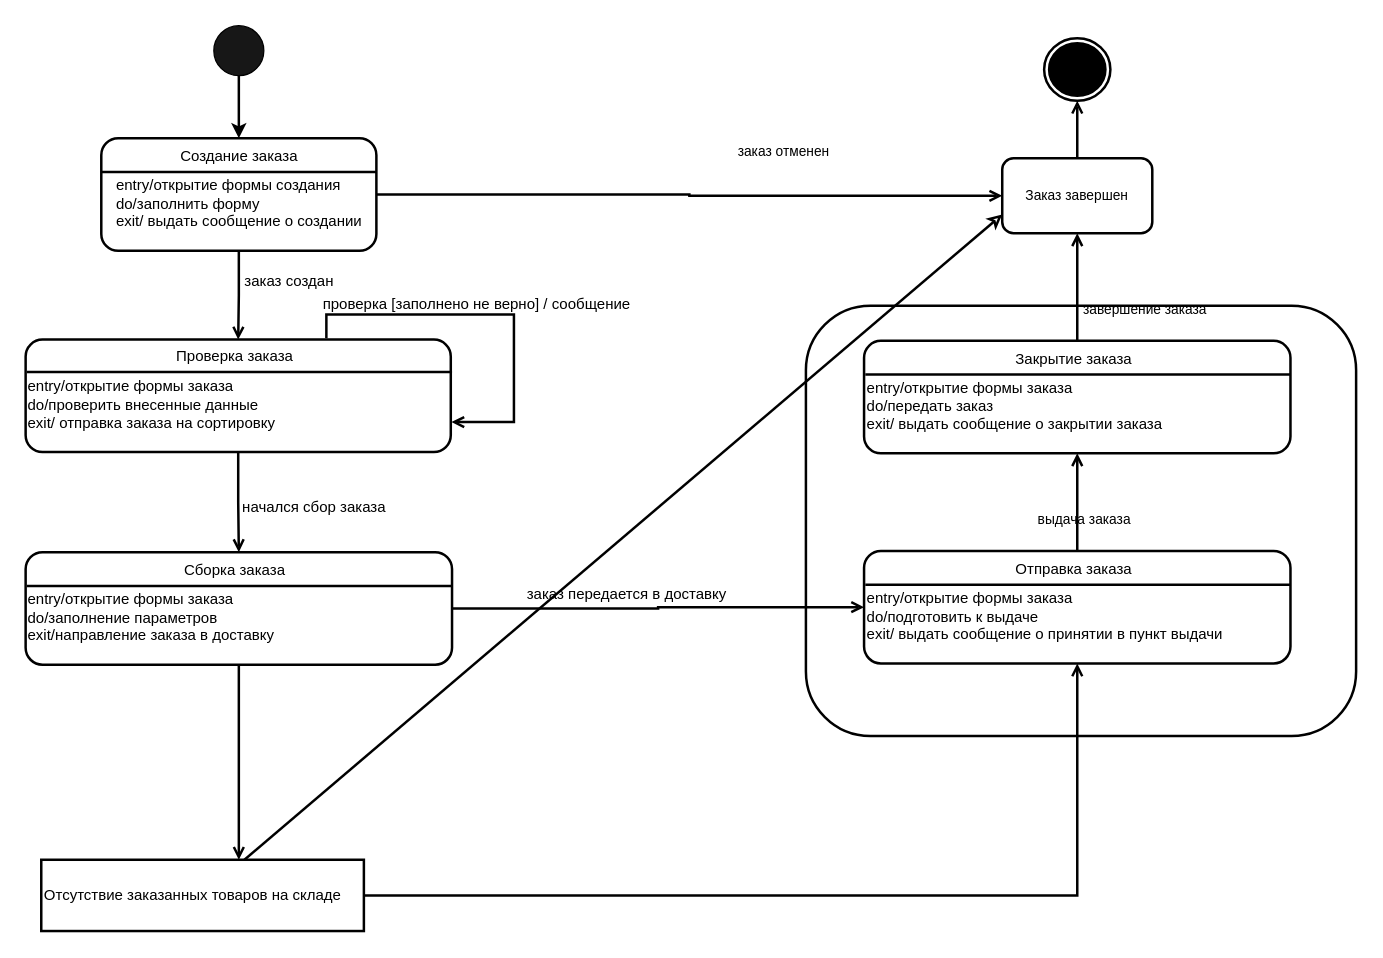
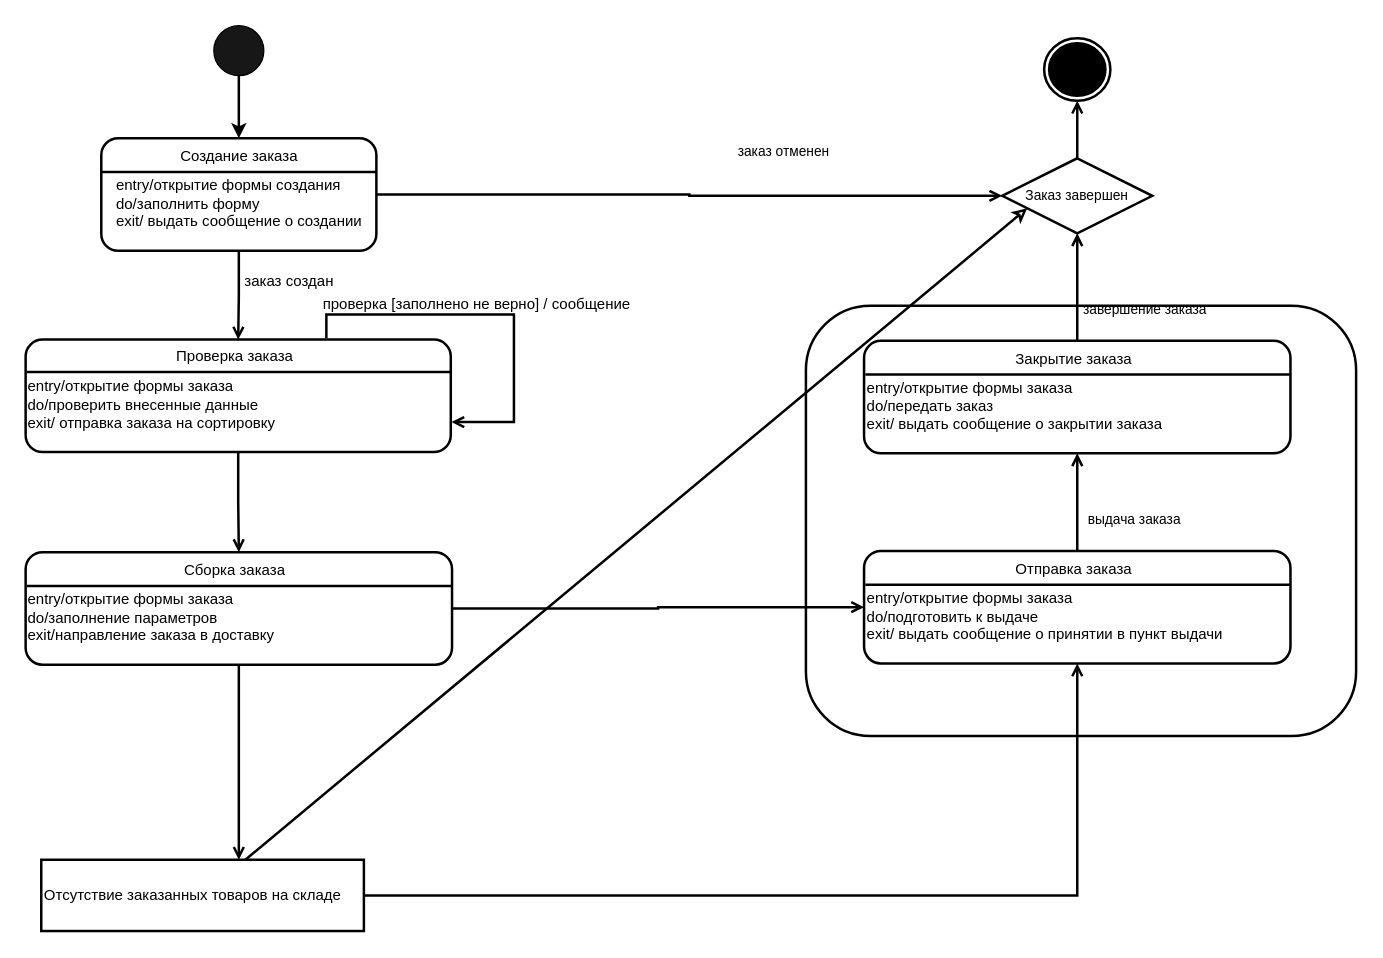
(1077, 196) -> (1077, 196)
(314, 507) -> none
(1086, 519) -> (1136, 519)
(626, 594) -> none
